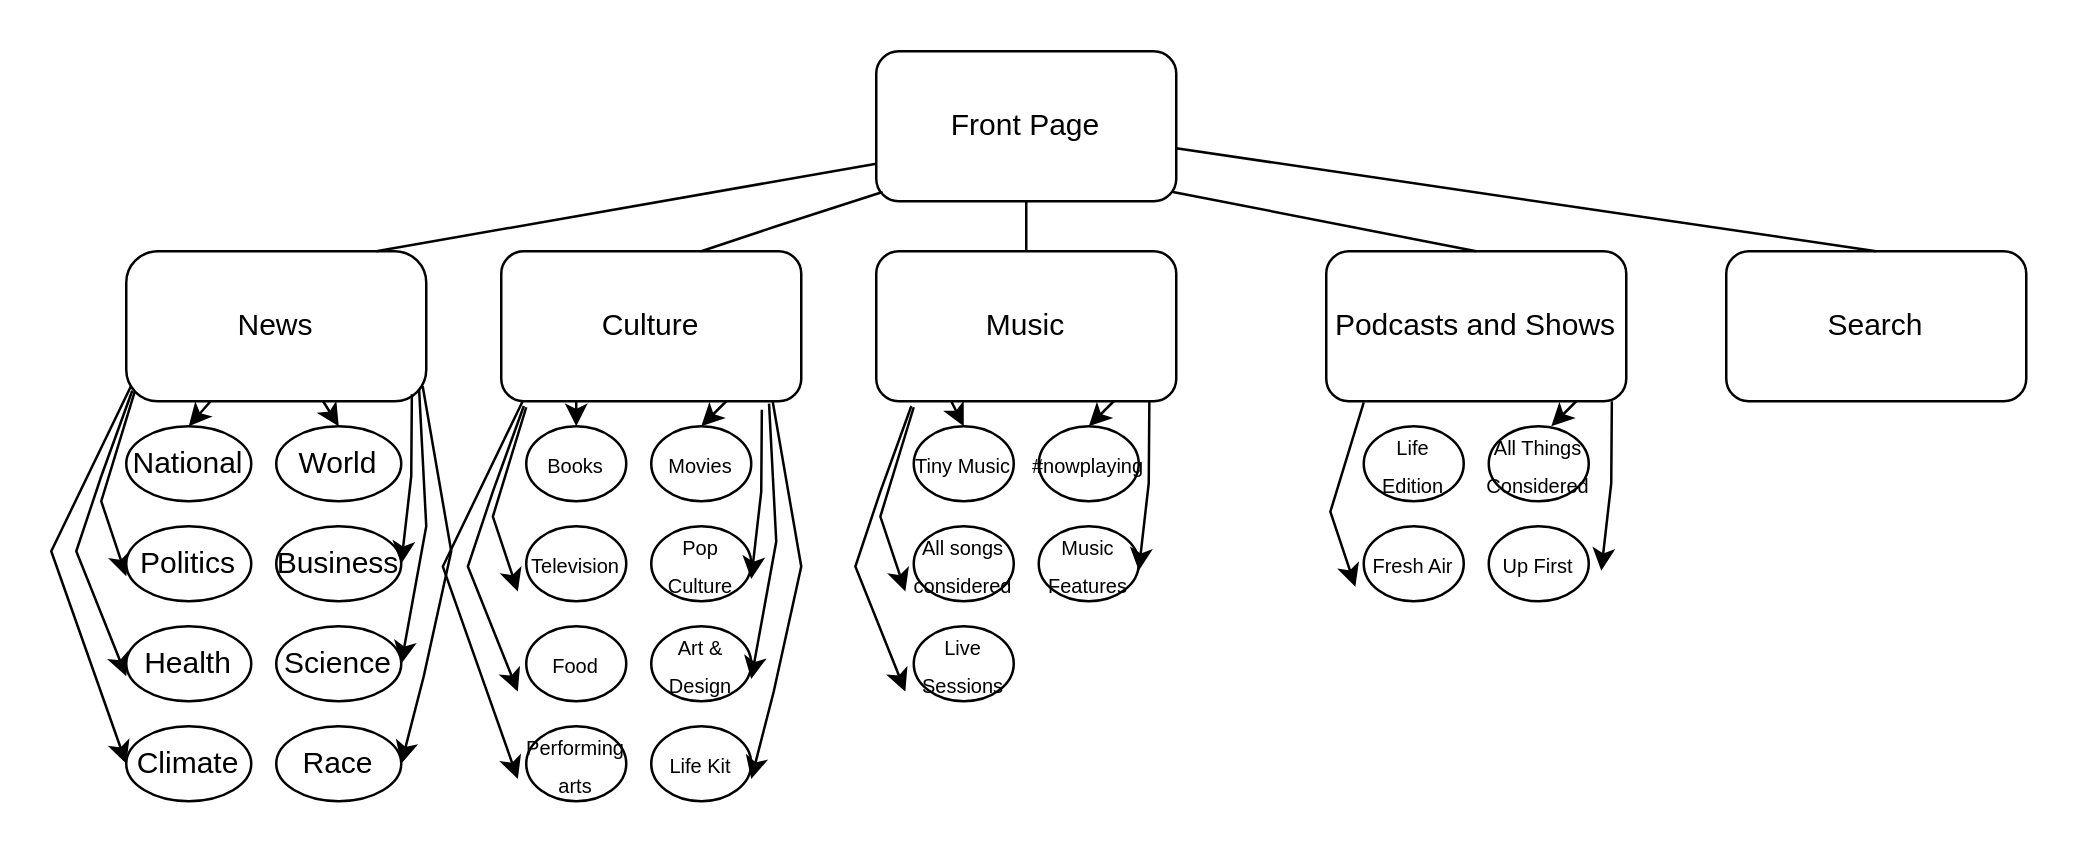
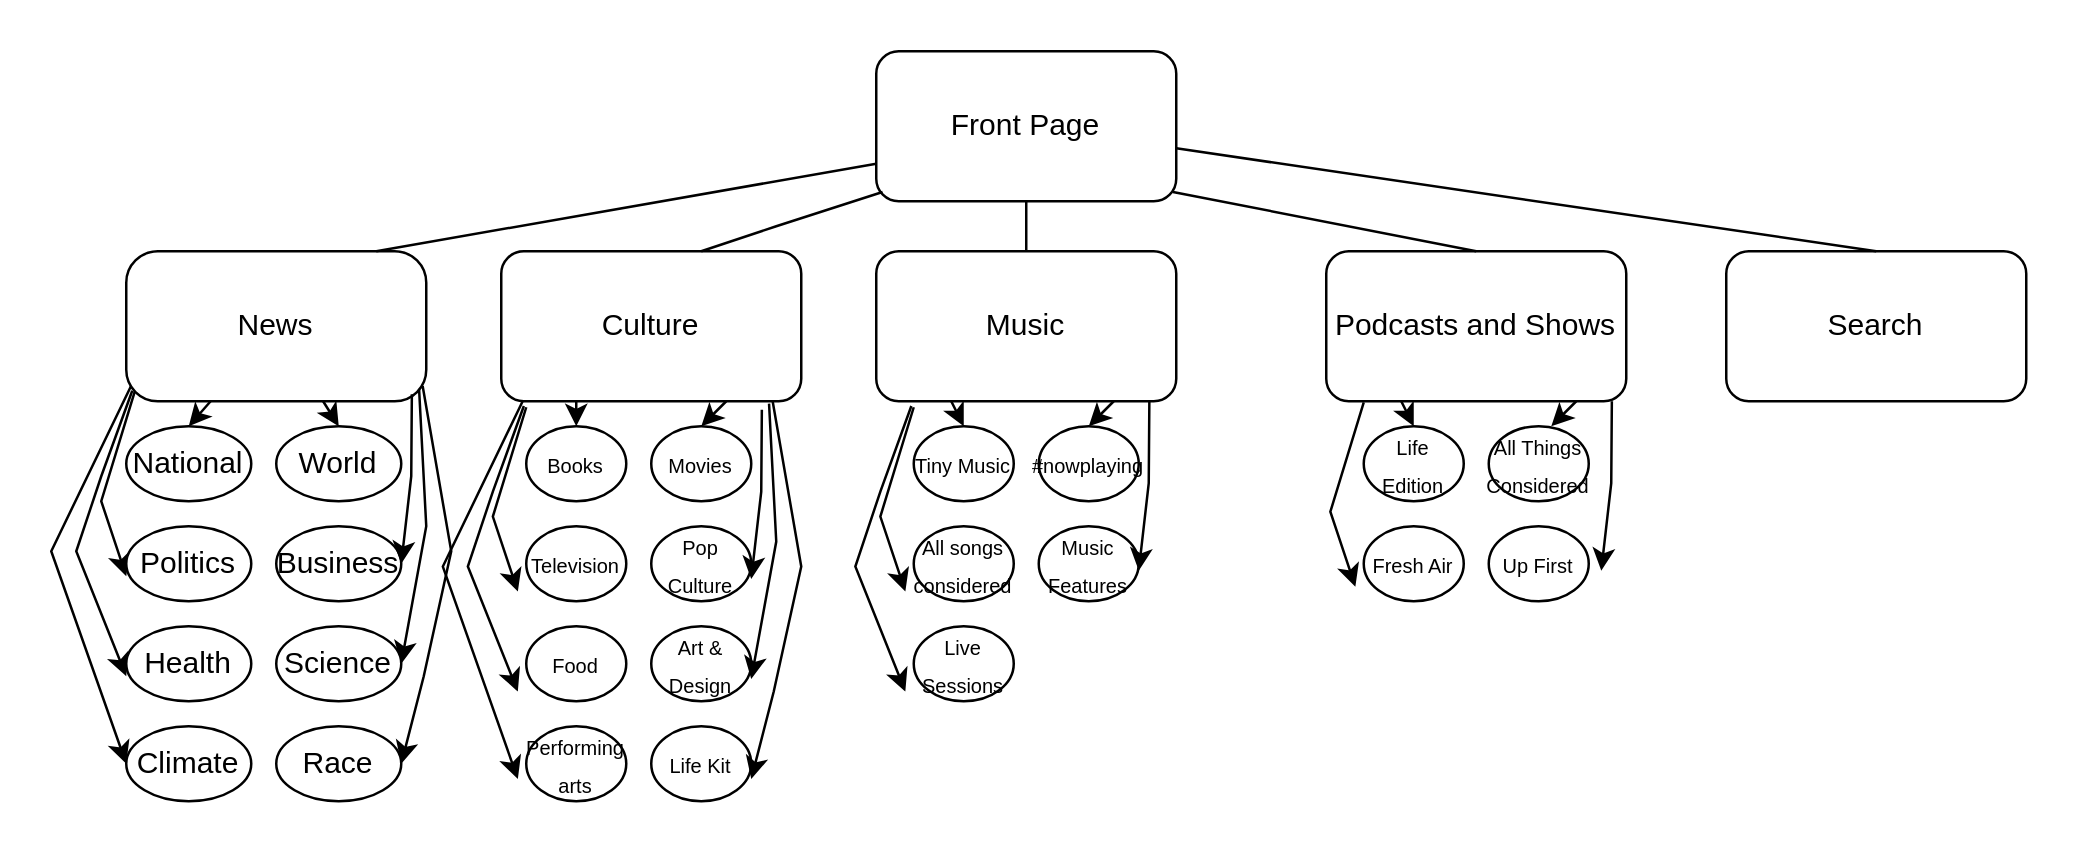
none -> (1404, 407)
